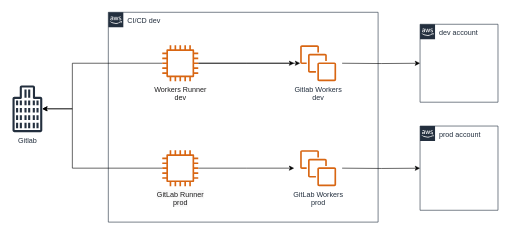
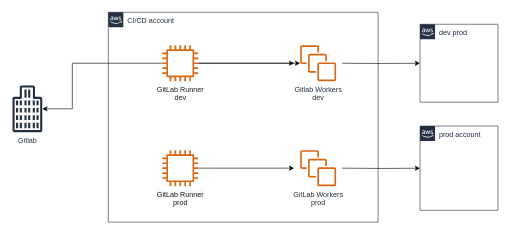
(145, 21) -> (153, 21)
(461, 33) -> (455, 33)
(181, 94) -> (181, 94)
(88, 168) -> none
